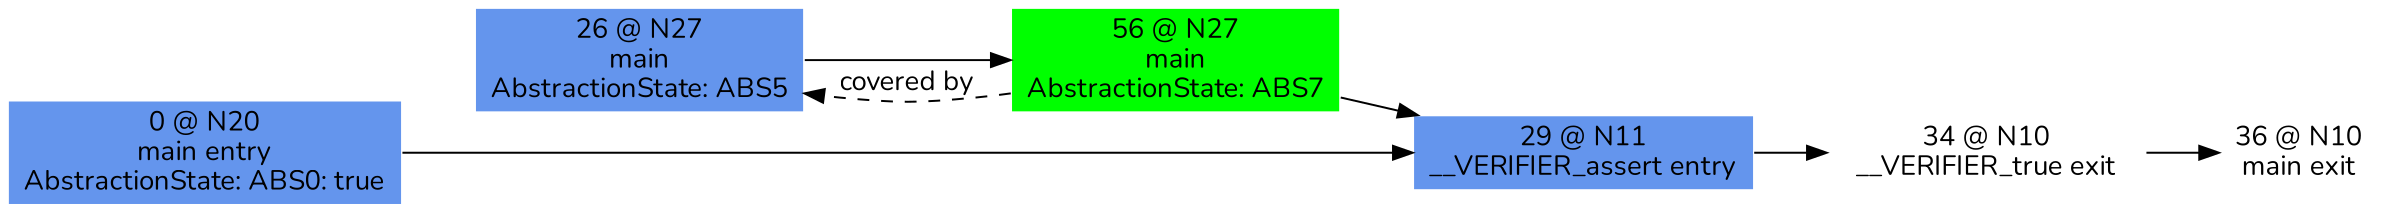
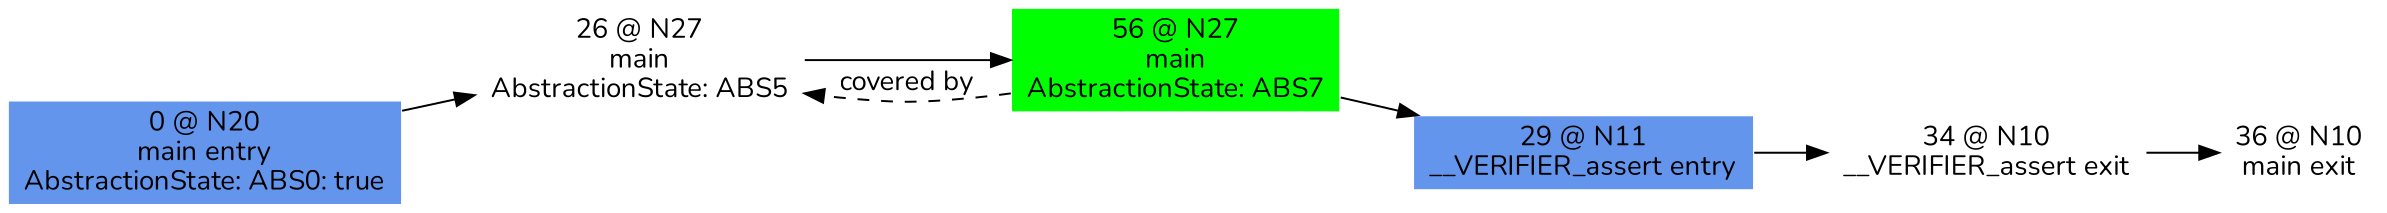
(640, 60) -> (640, 60)
(898, 153) -> (429, 105)
(1987, 153) -> (1987, 153)
